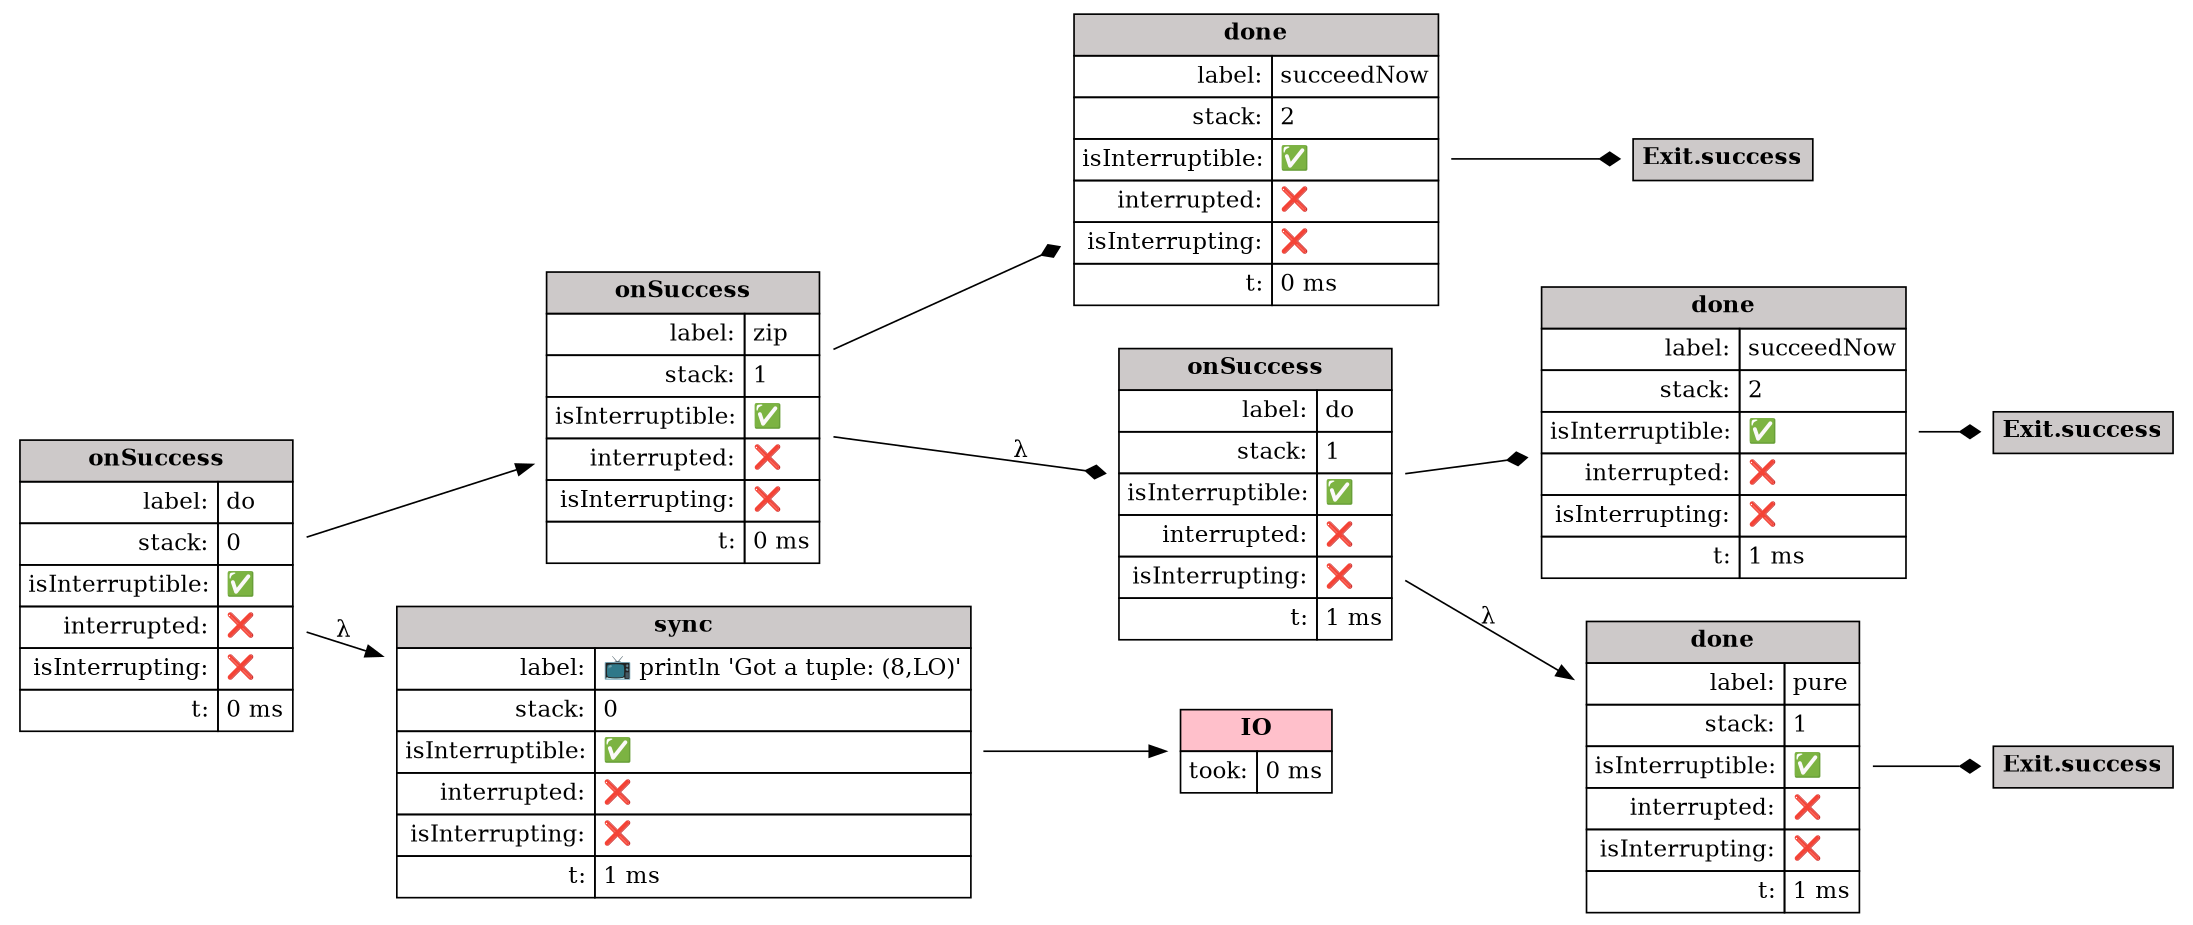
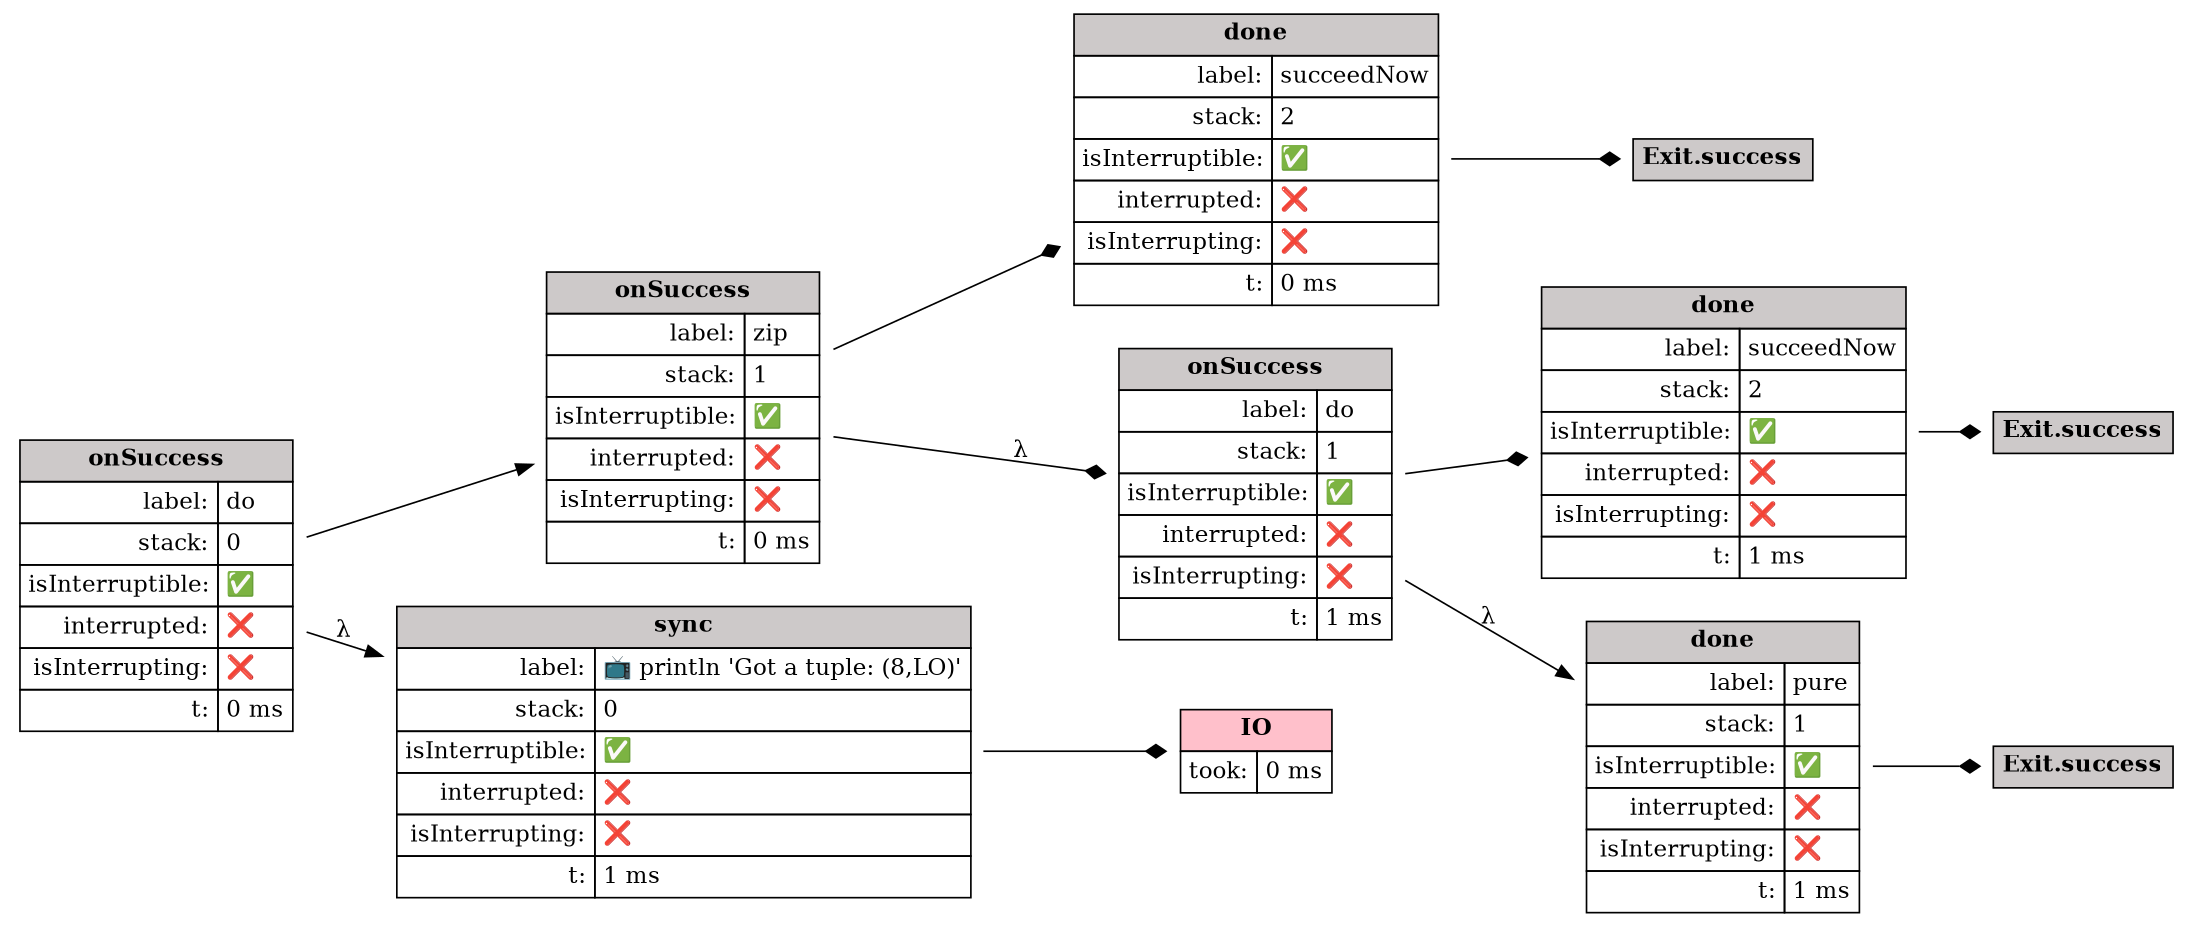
(1066, 751) -> (1065, 751)
